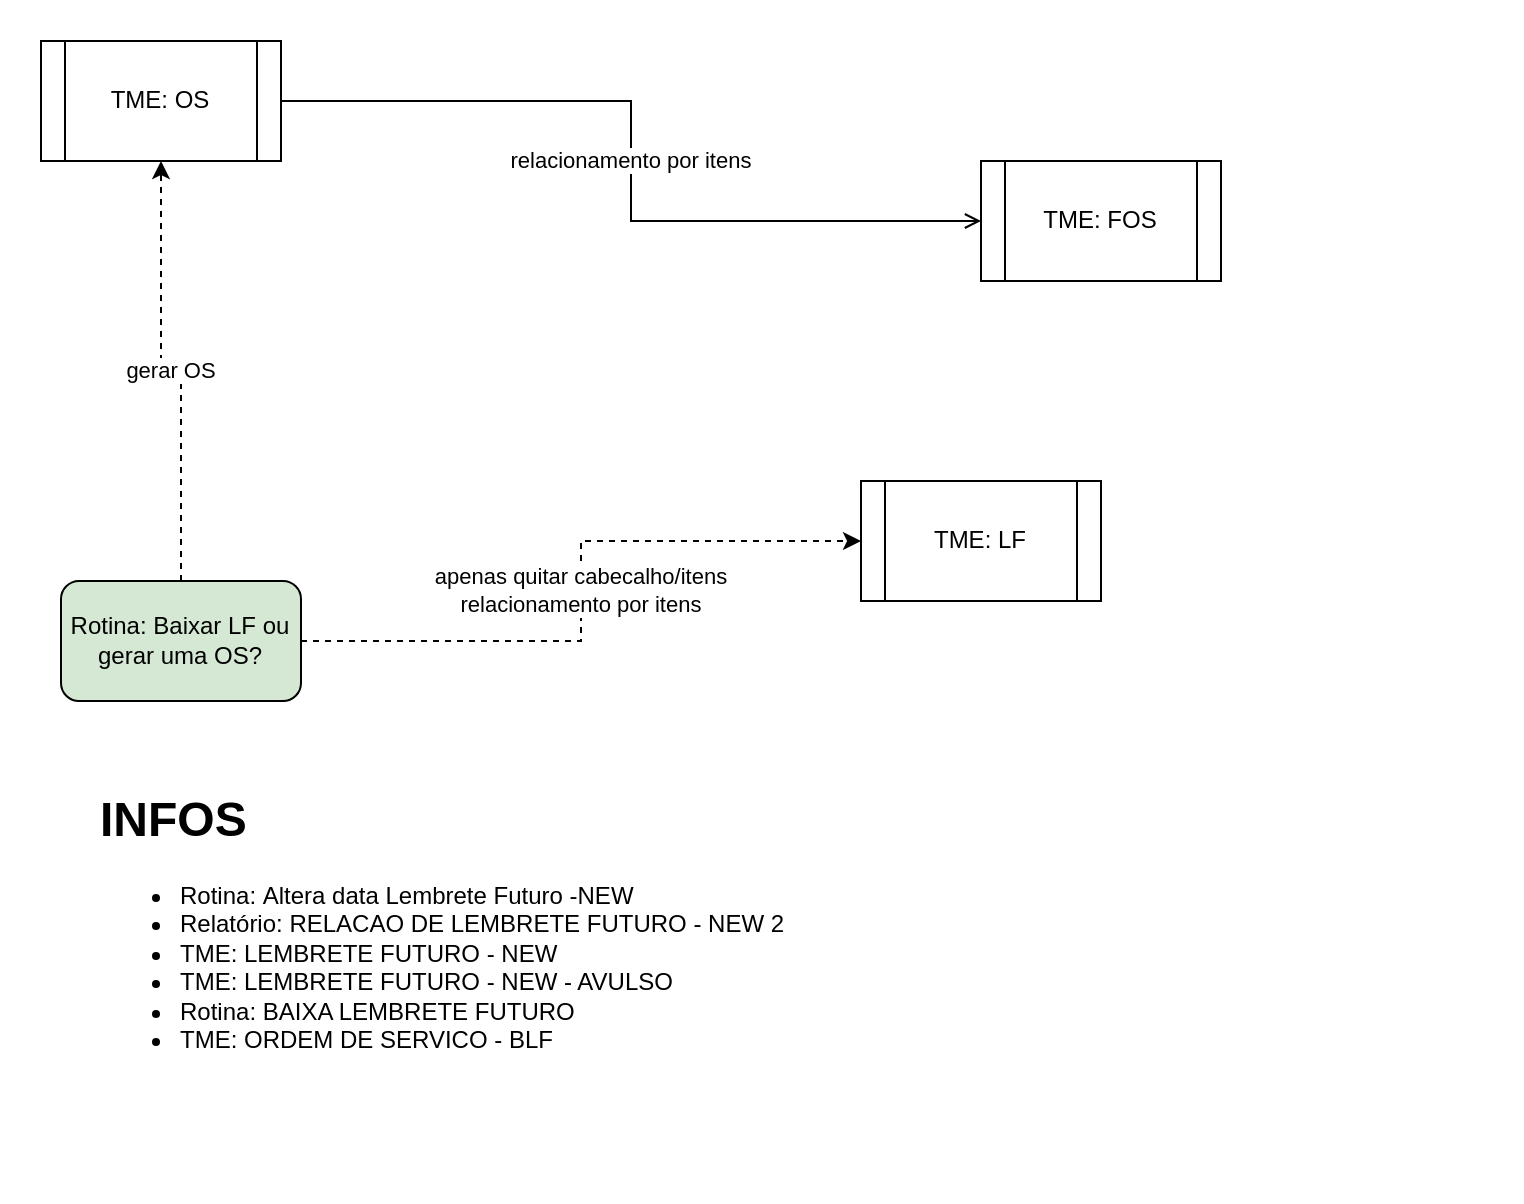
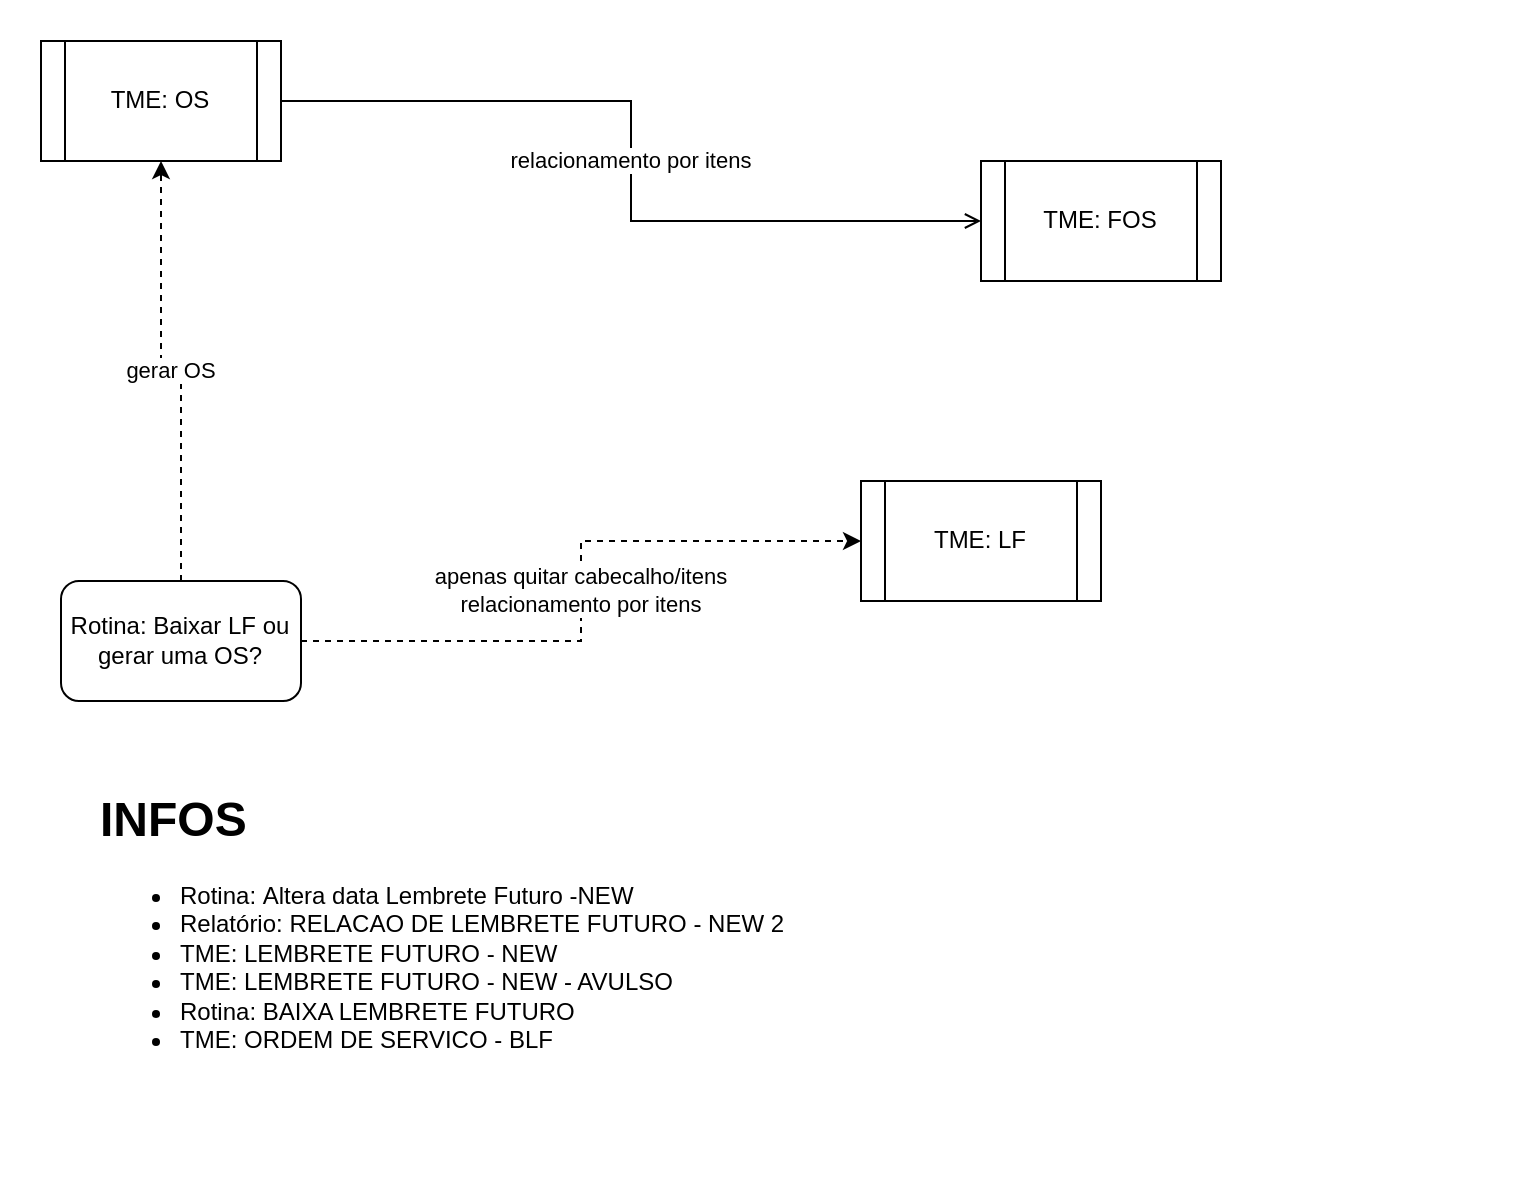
(181, 641) -> (181, 641)
